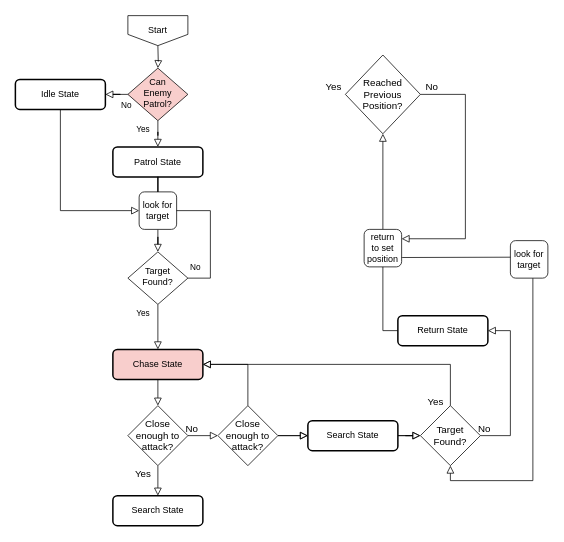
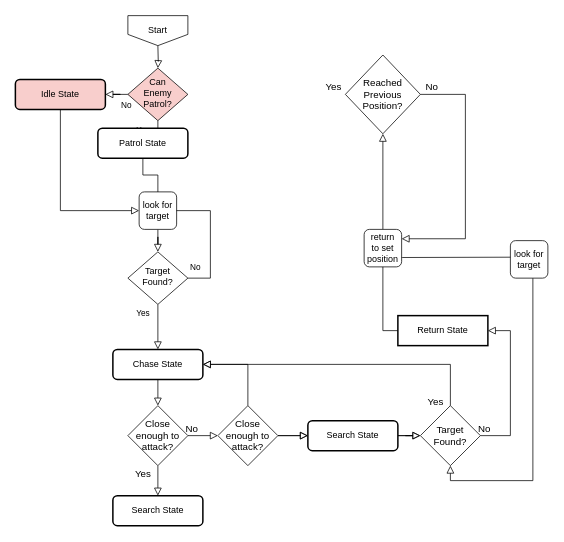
(60, 94) -> (60, 94)
(158, 162) -> (143, 143)
(443, 330) -> (443, 330)
(158, 364) -> (158, 364)
